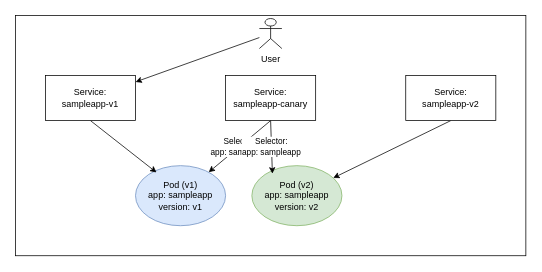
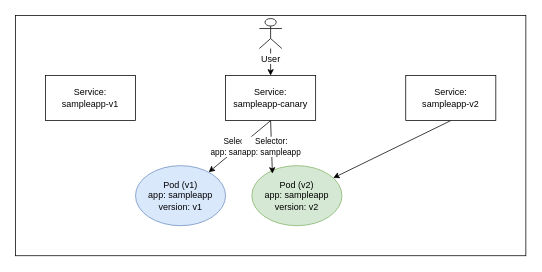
(199, 59) -> (270, 62)
(121, 144) -> none
